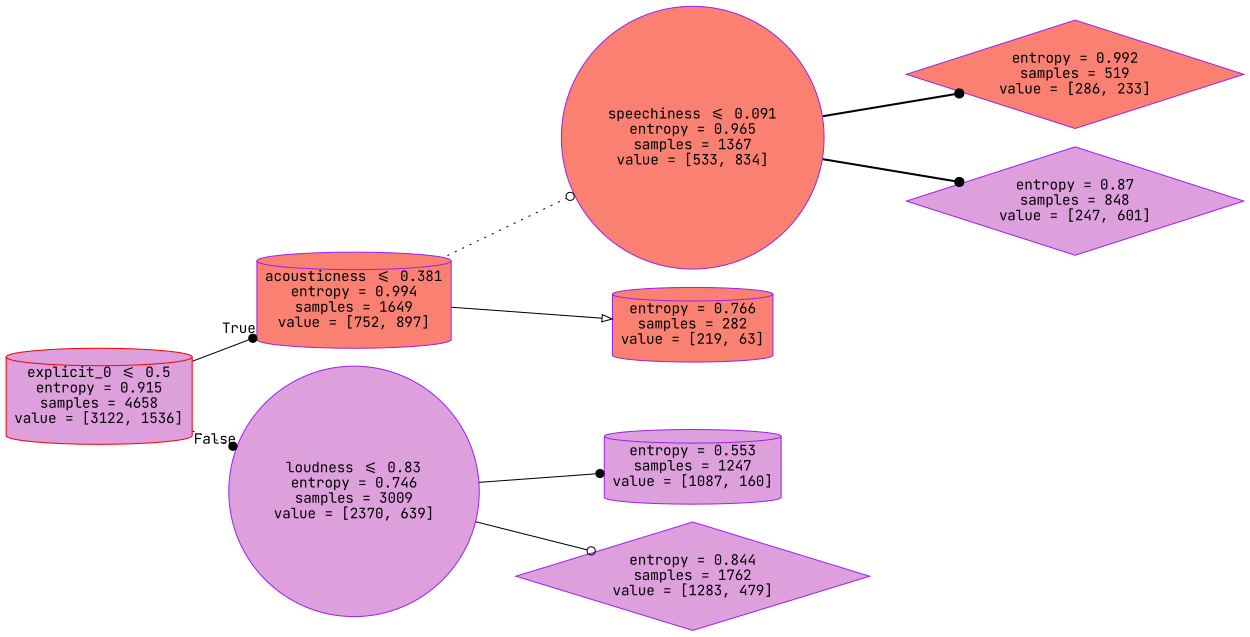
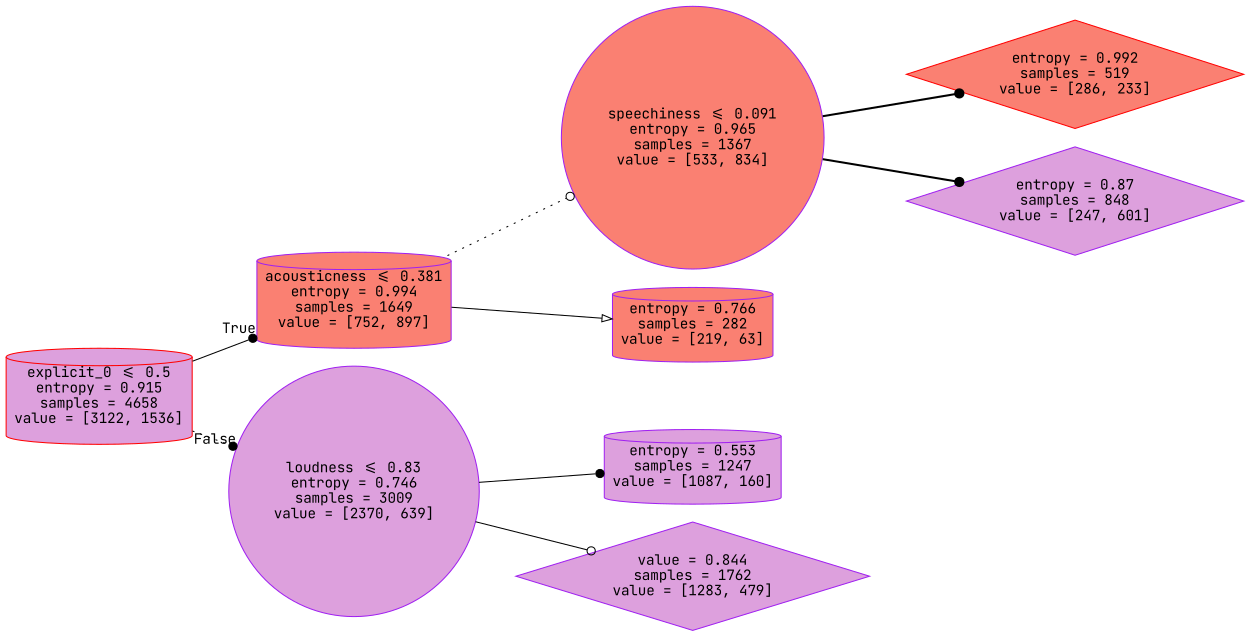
(1075, 74) -> (1075, 74)
(693, 576) -> (693, 576)
